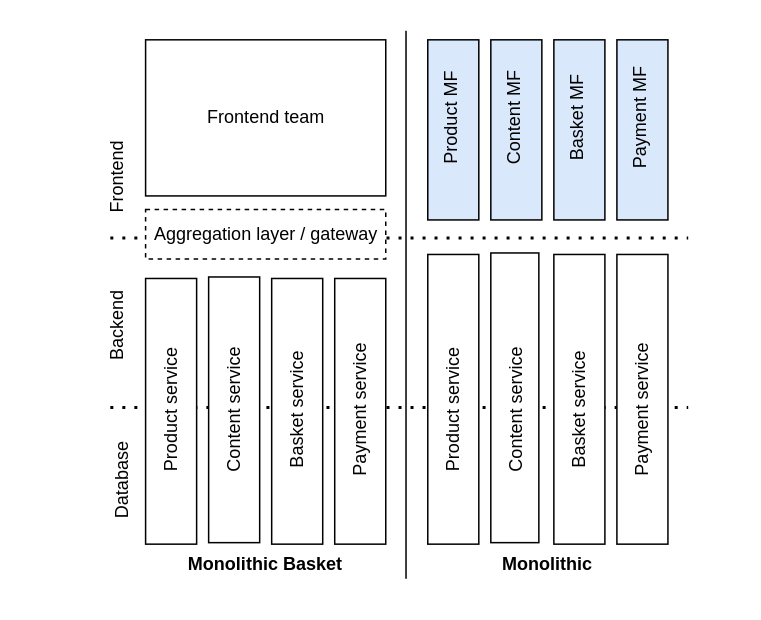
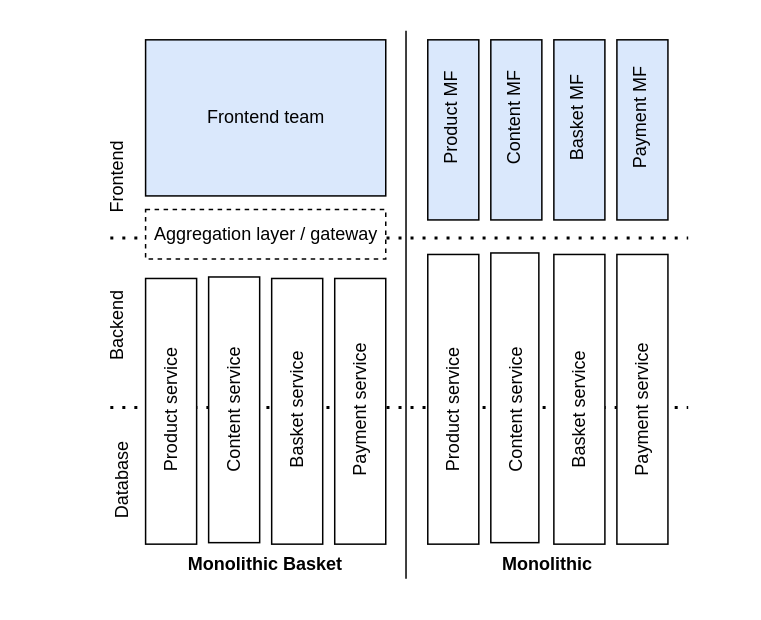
(266, 118) -> (266, 118)
